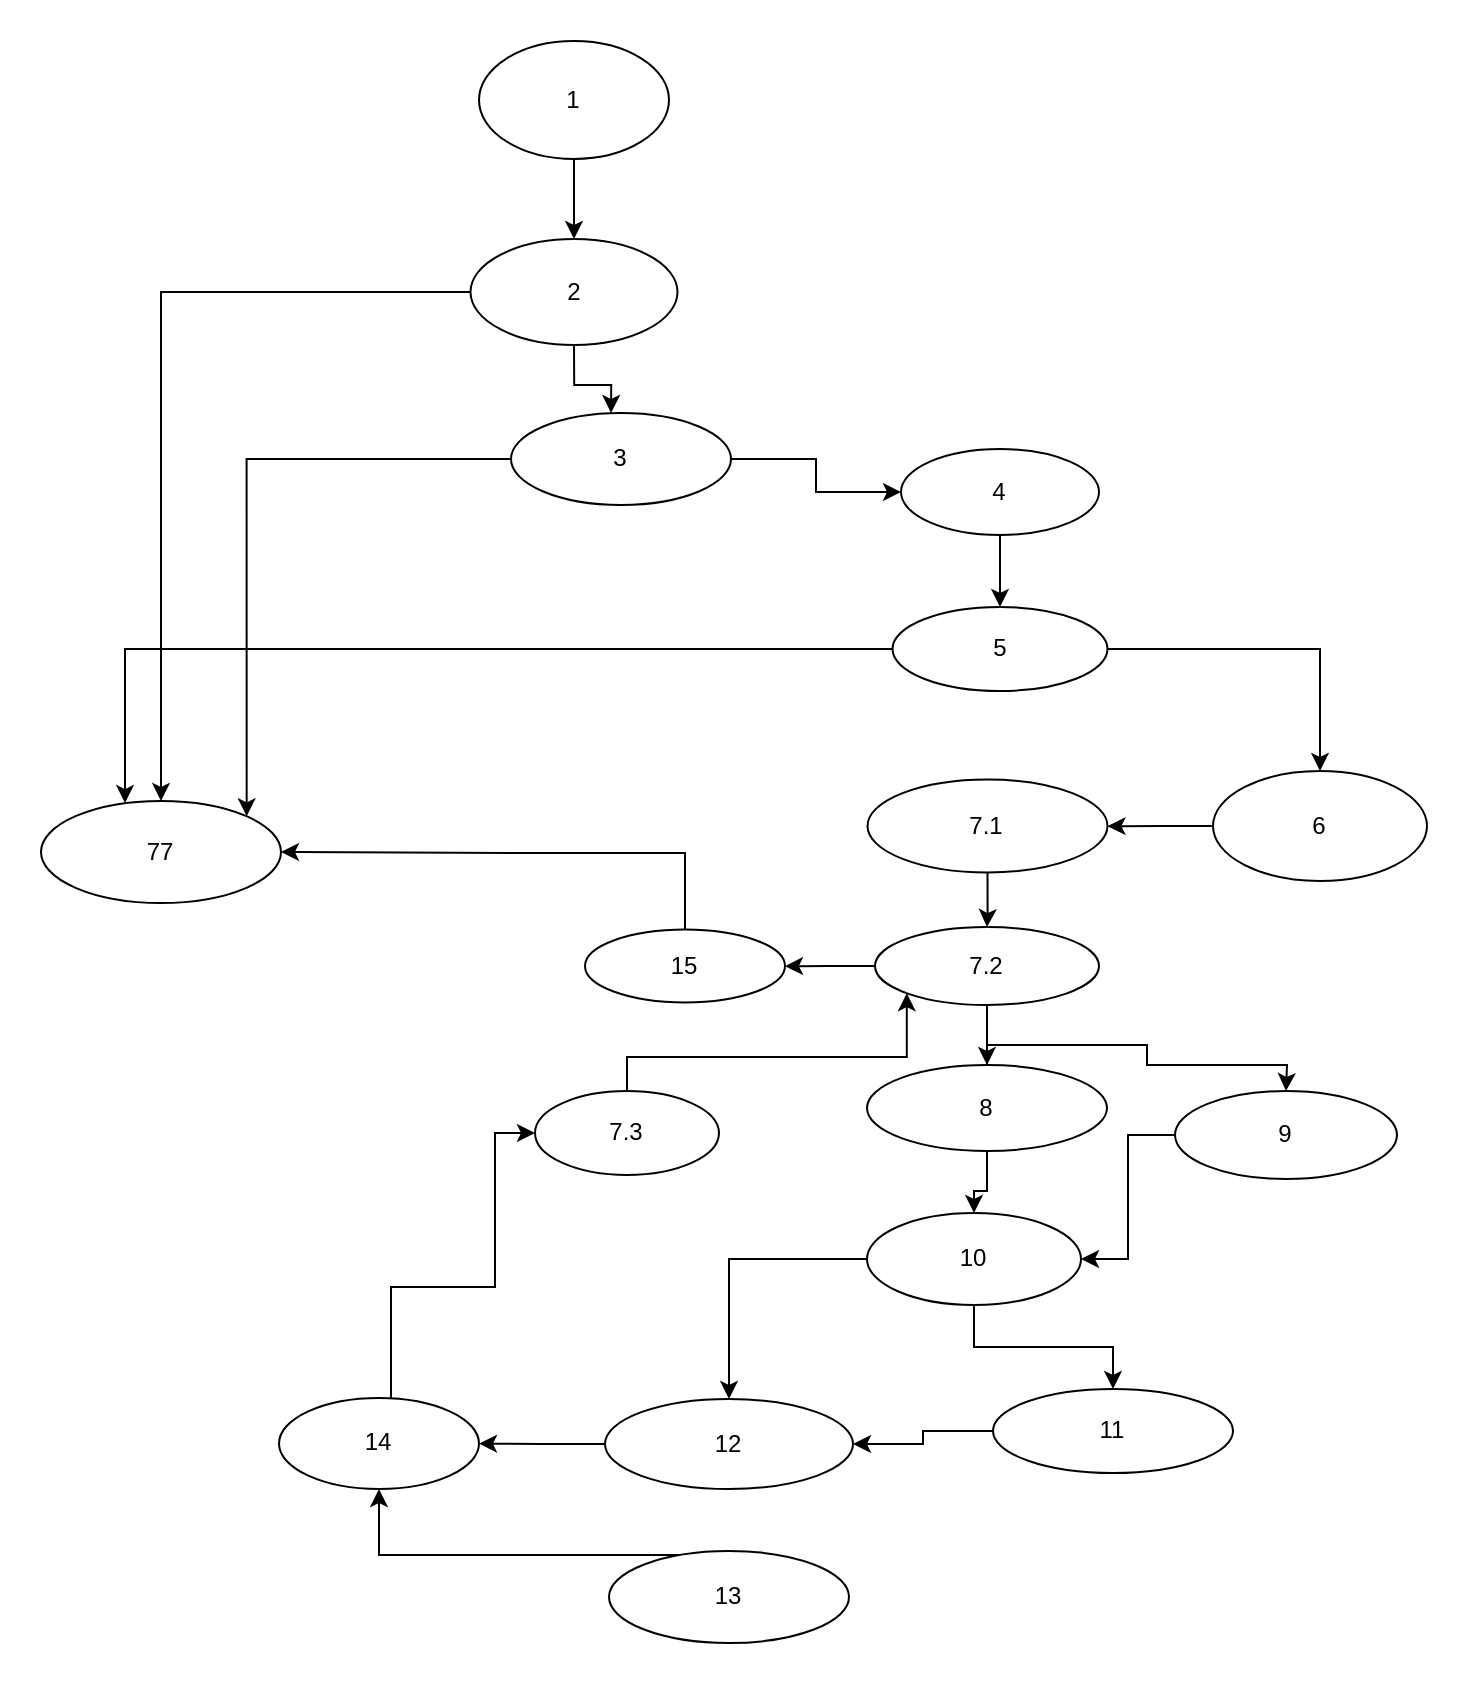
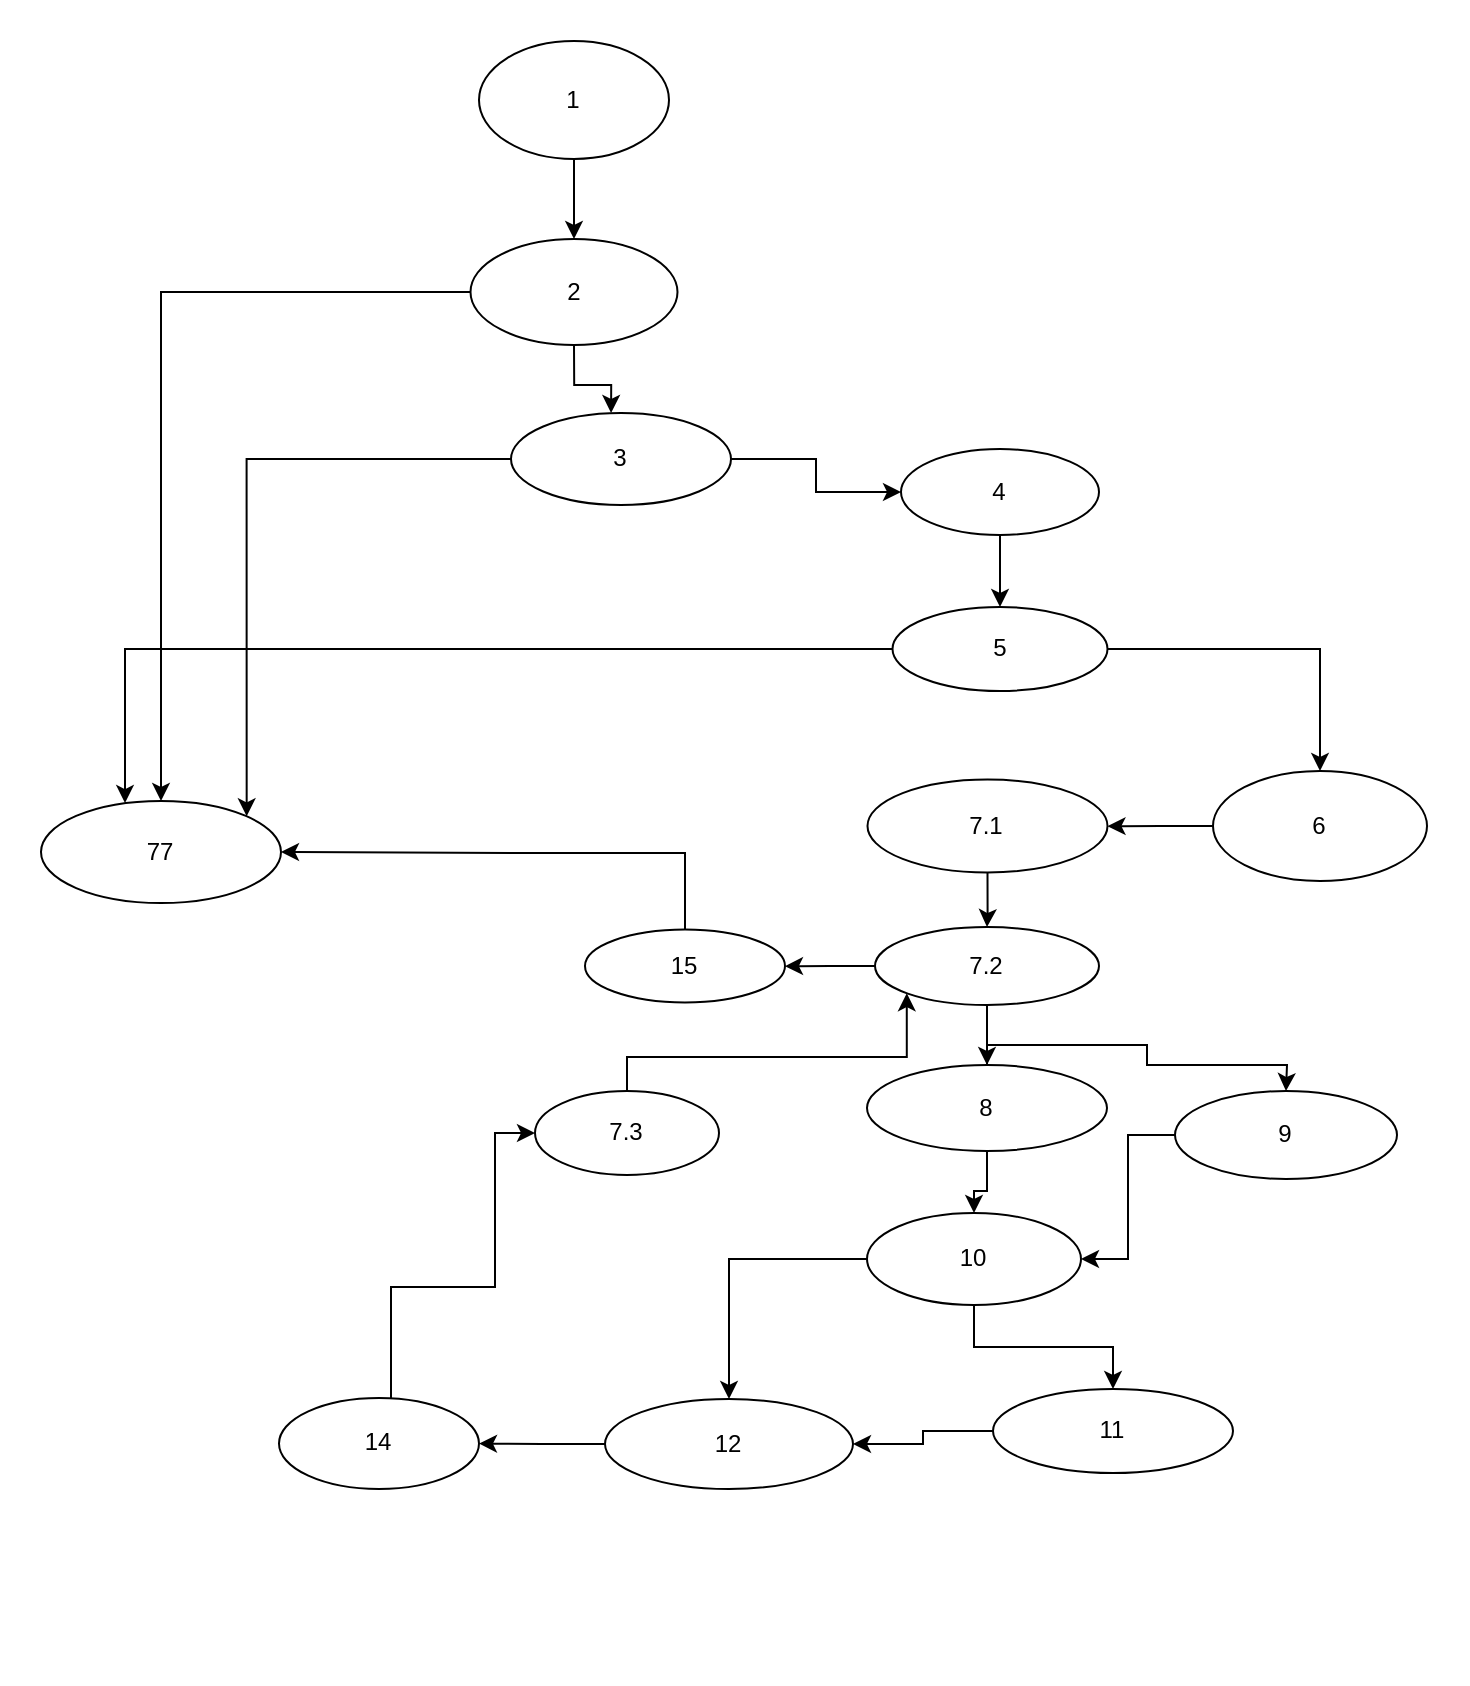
(503, 1555) -> none
(729, 1597) -> none
